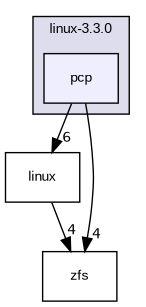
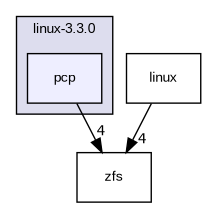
(64, 122) -> none
